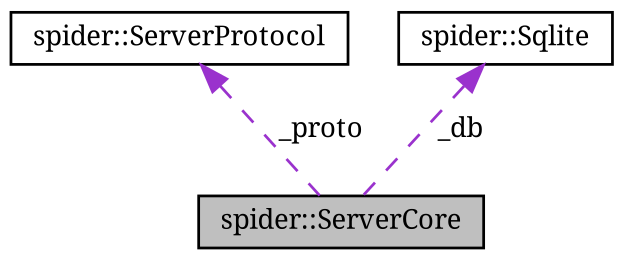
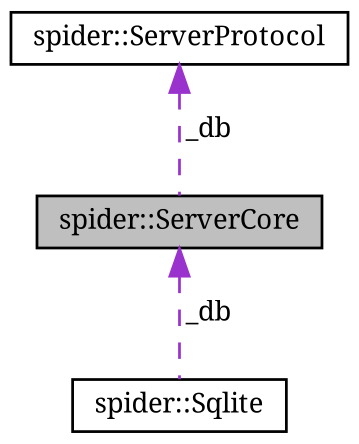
(319, 130) -> (206, 130)
(414, 141) -> (179, 328)
